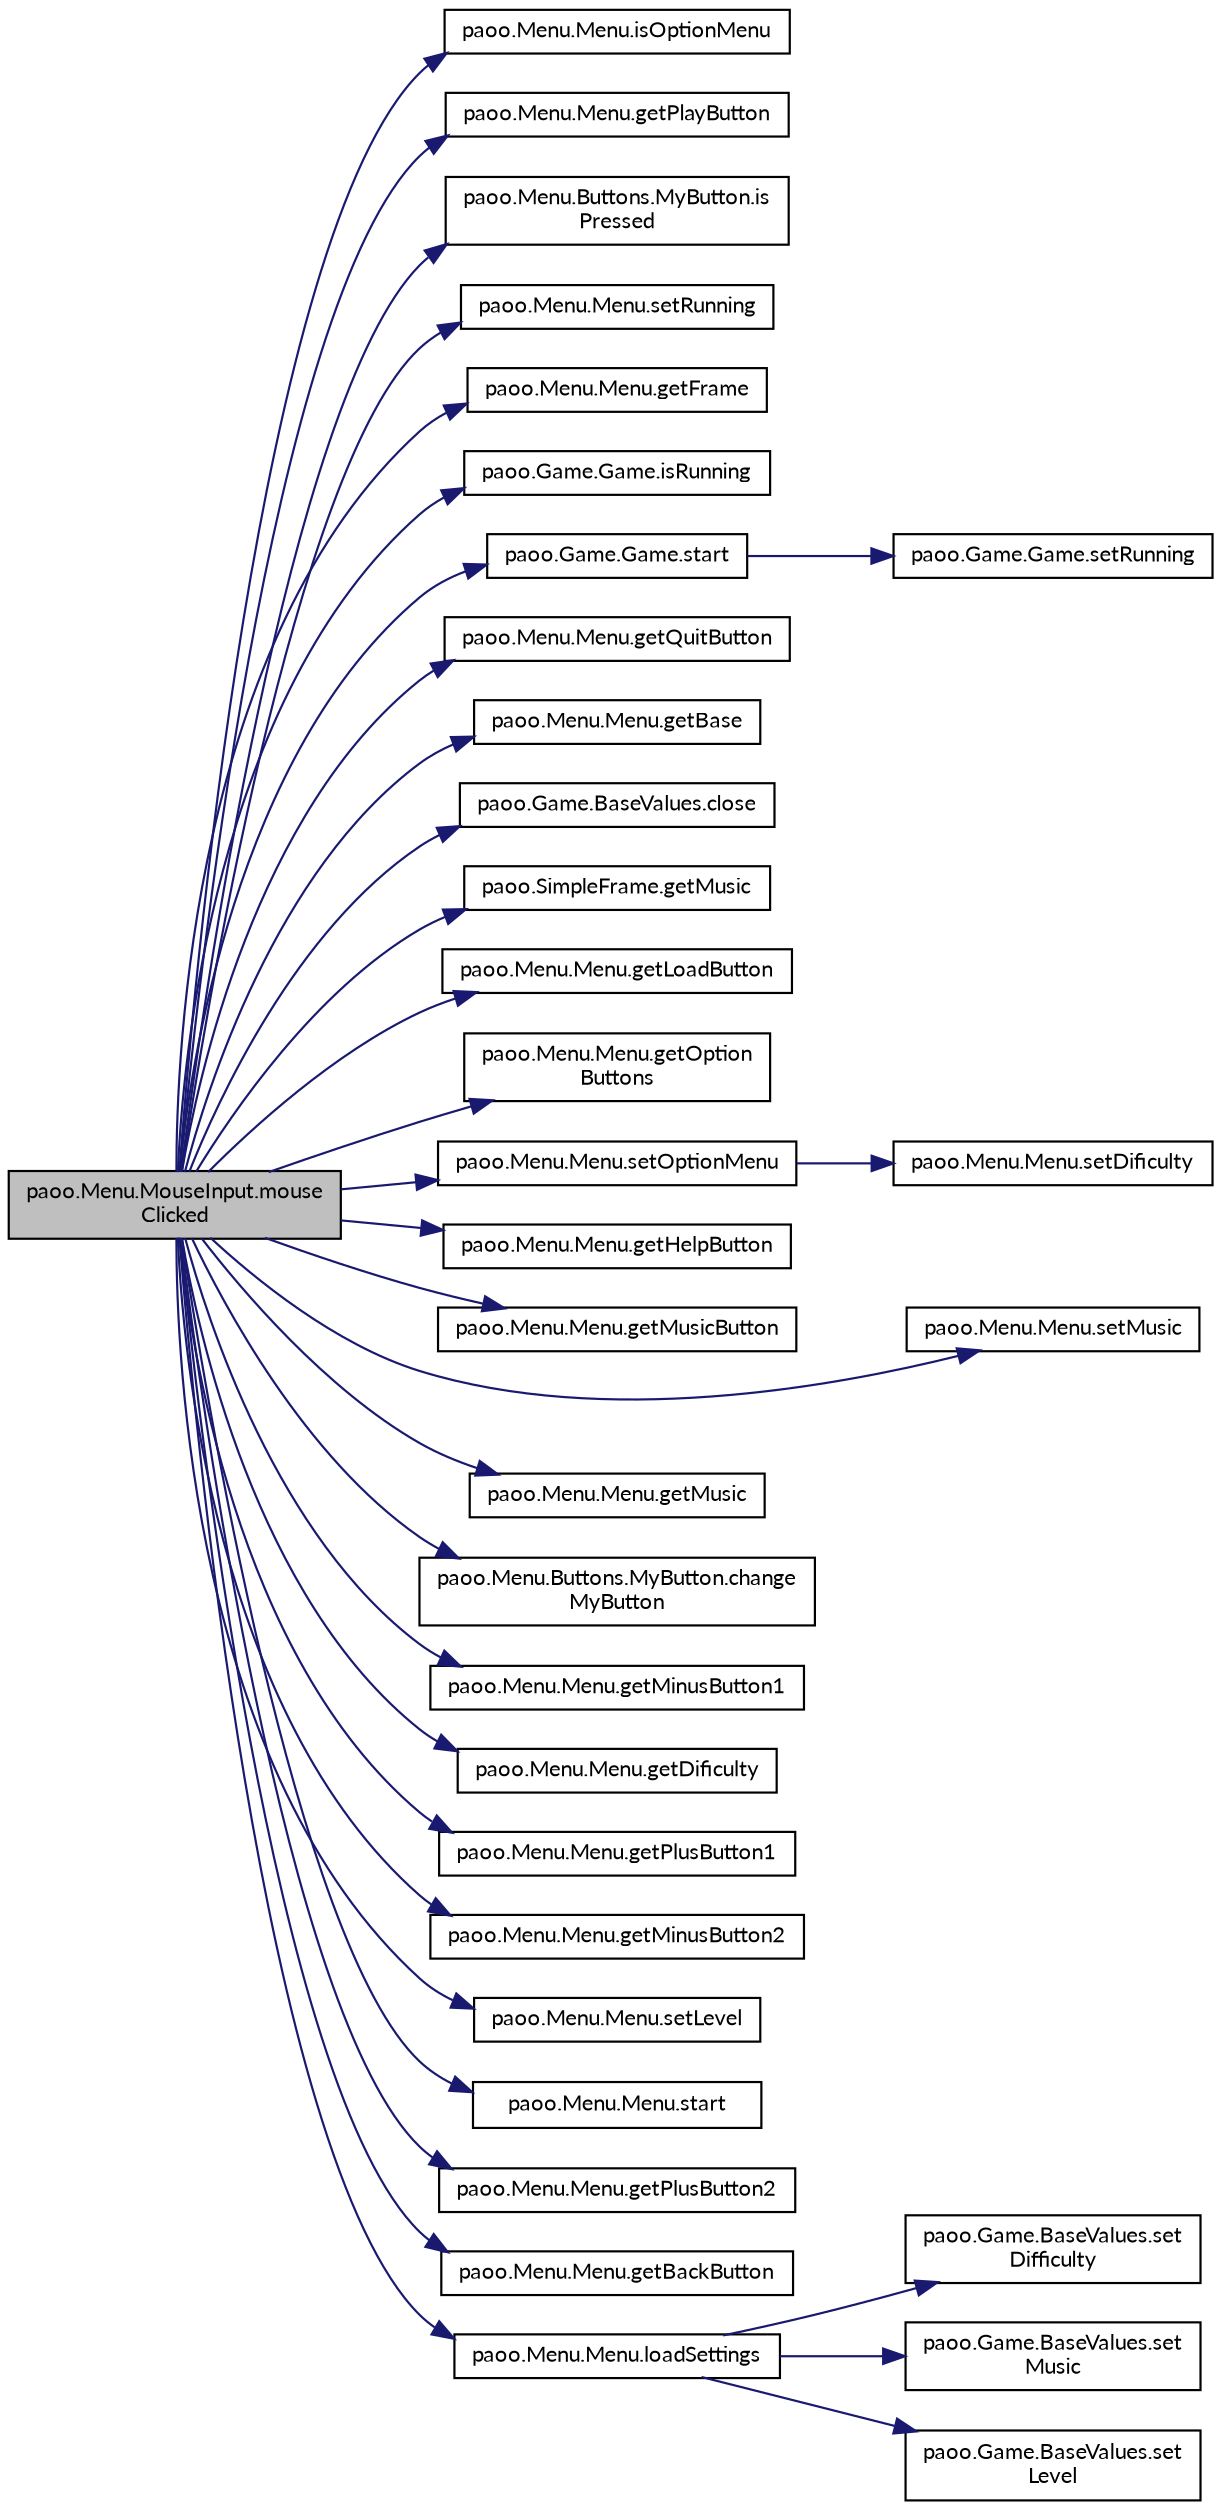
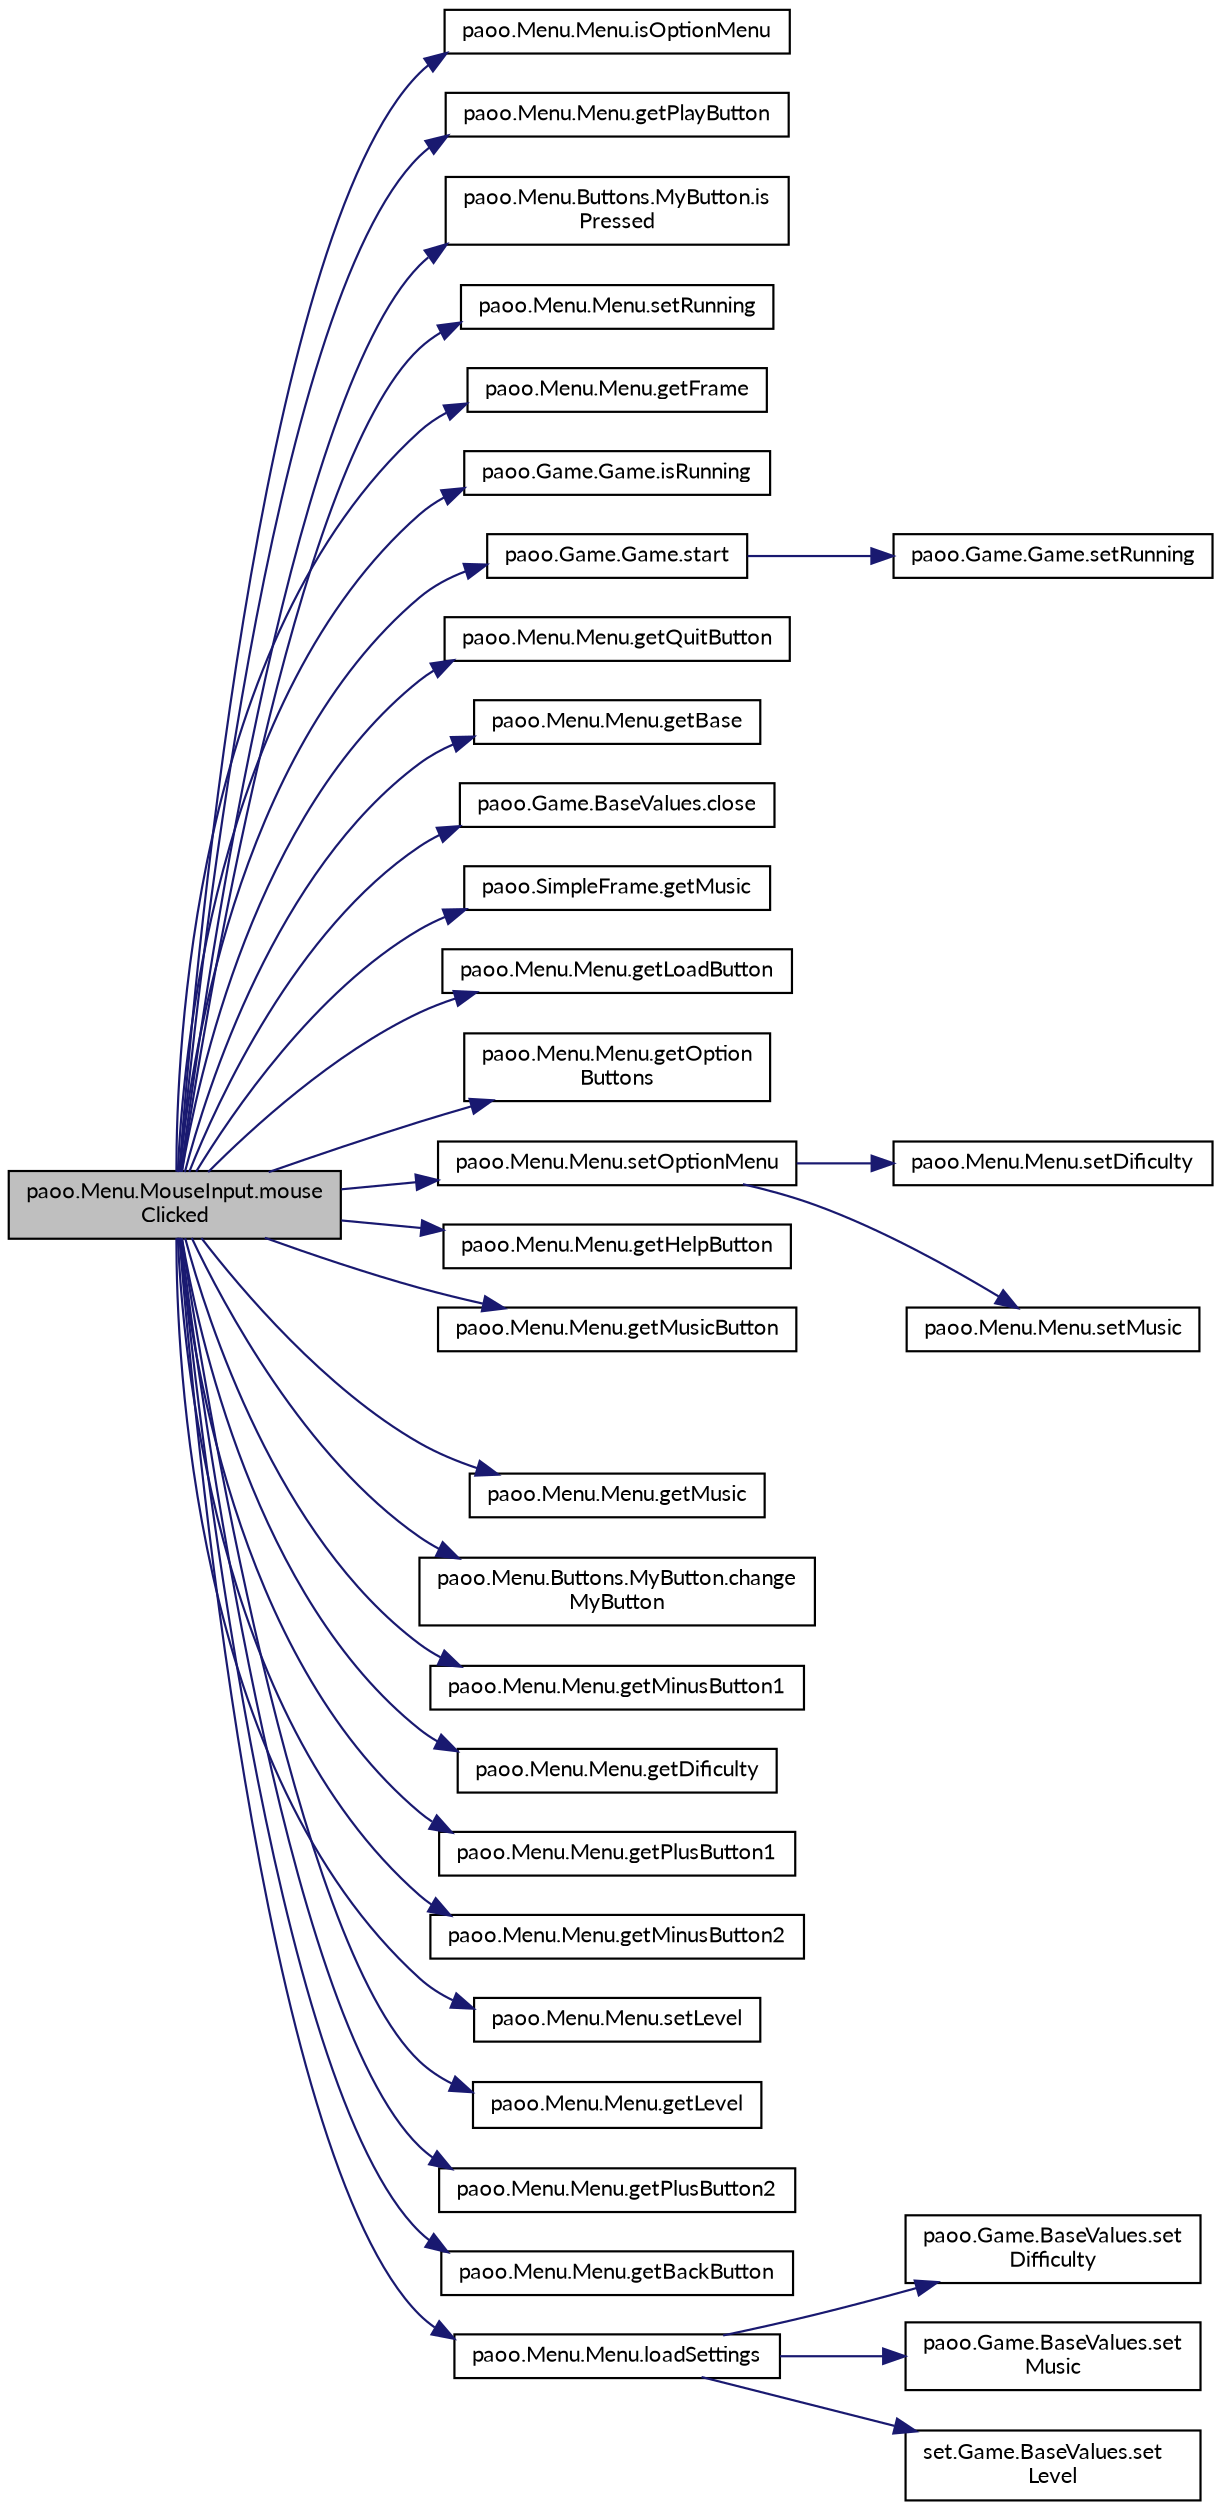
(565, 1397) -> (875, 1230)
(617, 2105) -> (617, 2105)
(1053, 2465) -> (1053, 2465)
